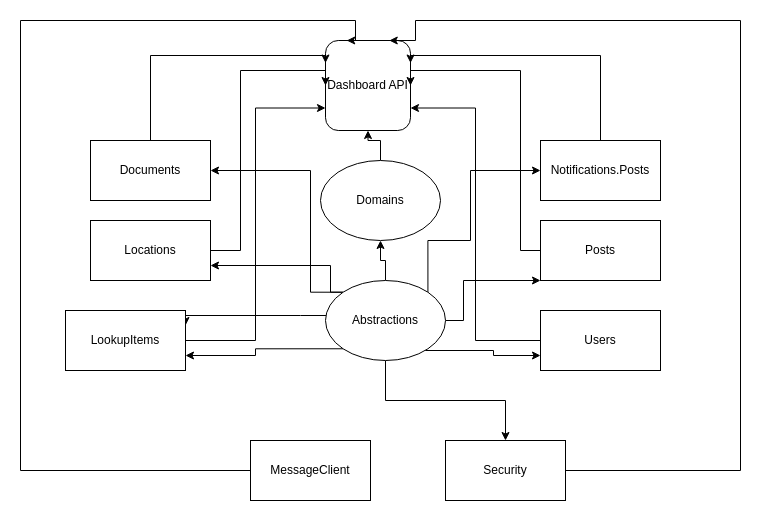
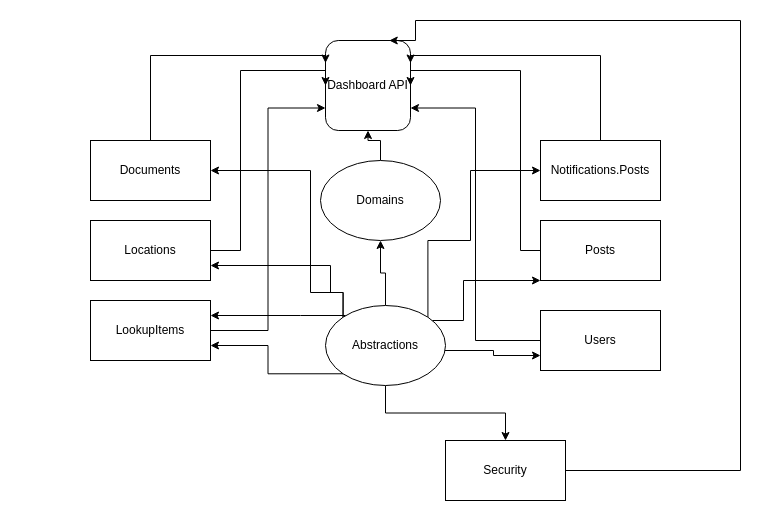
(21, 183) -> none
(386, 321) -> (386, 346)
(126, 341) -> (151, 331)
(311, 471) -> none
